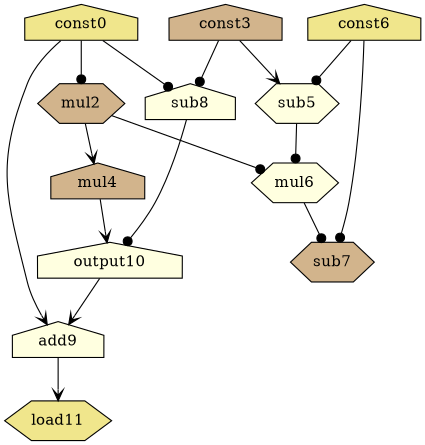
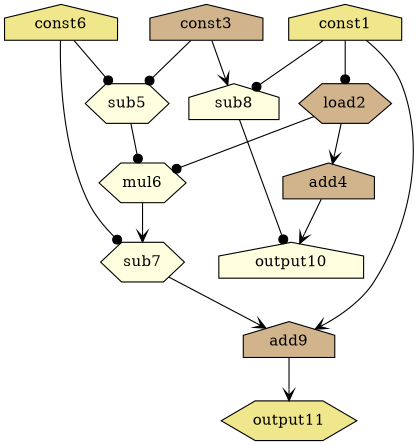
(81, 24) -> (345, 24)
(256, 58) -> (172, 59)
(210, 59) -> (218, 58)
(81, 104) -> (345, 104)
(98, 183) -> (329, 183)
(312, 219) -> (143, 217)
(332, 262) -> (143, 262)
(87, 297) -> (212, 300)
(58, 341) -> (289, 341)
(58, 421) -> (289, 421)
